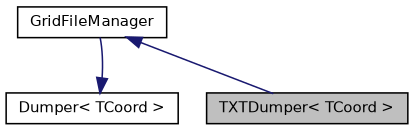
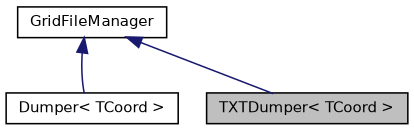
(102, 58) -> (82, 73)
